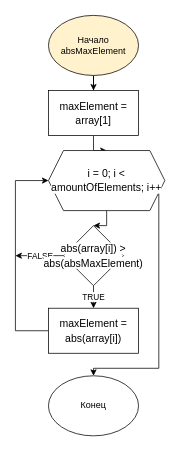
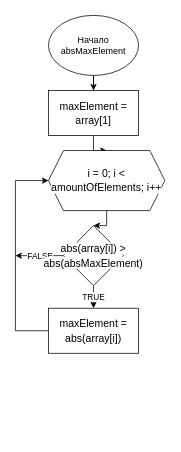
(93, 45) -> (93, 45)
(159, 314) -> none
(93, 405) -> none
